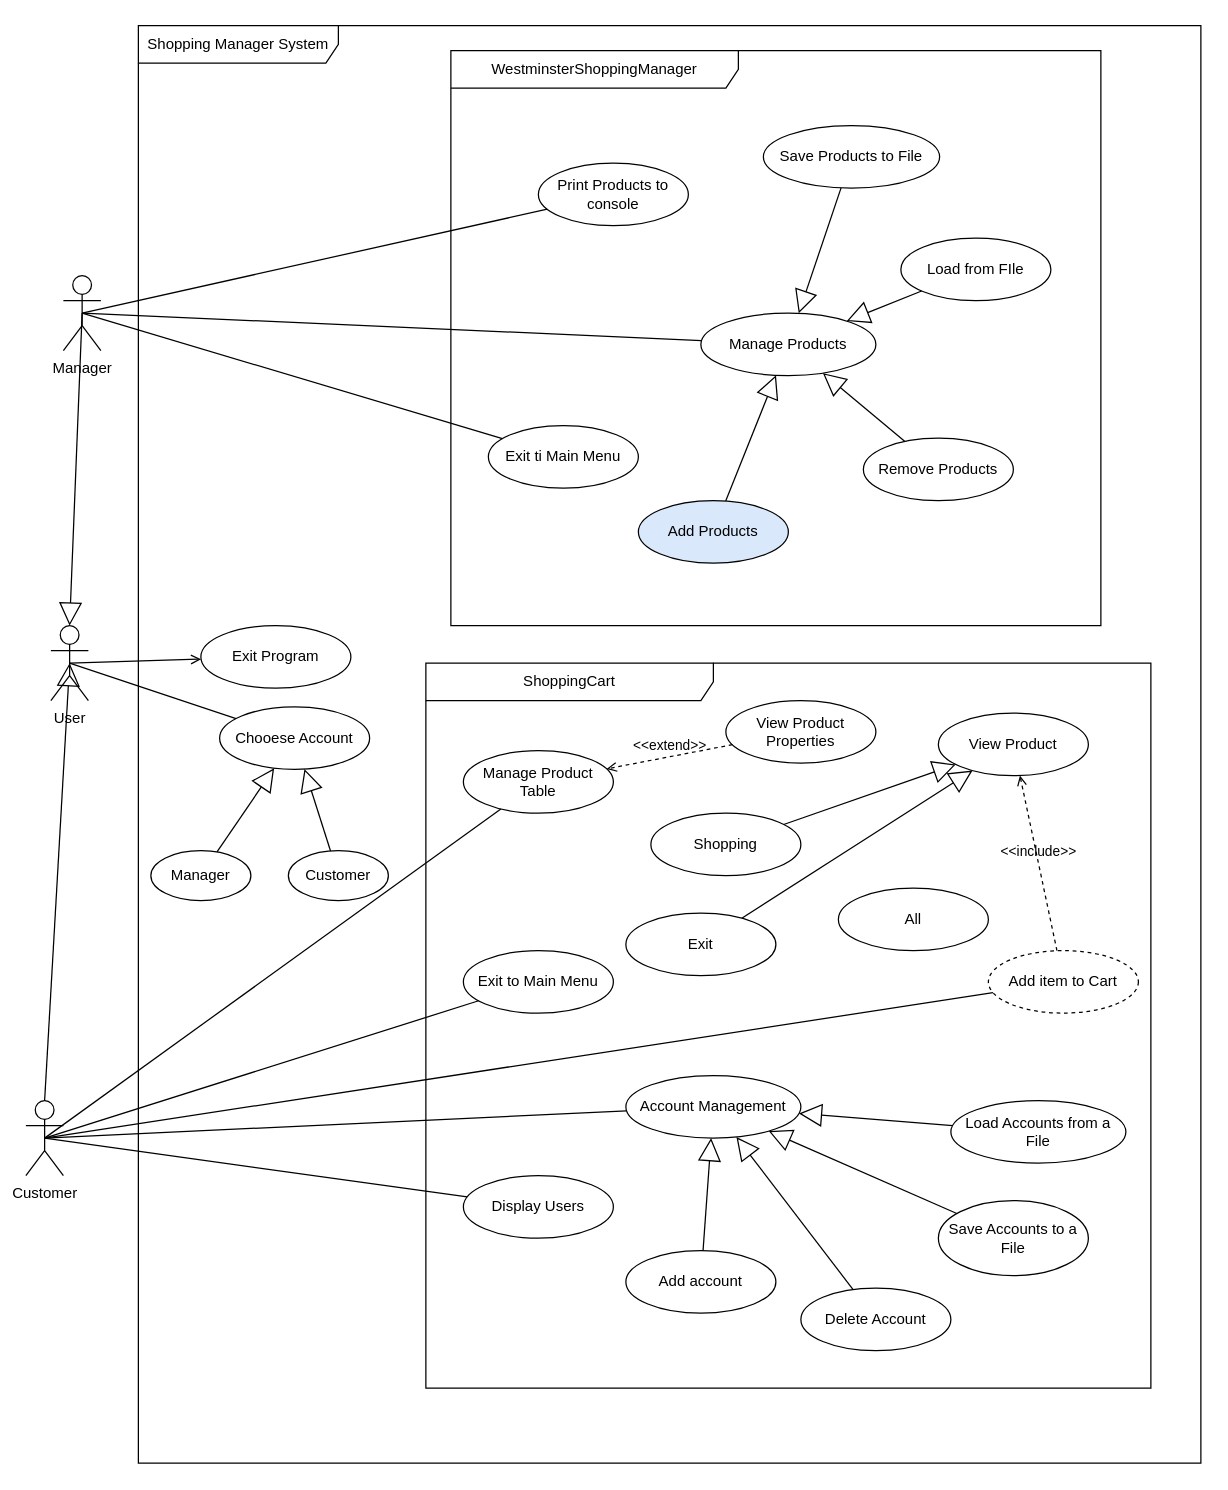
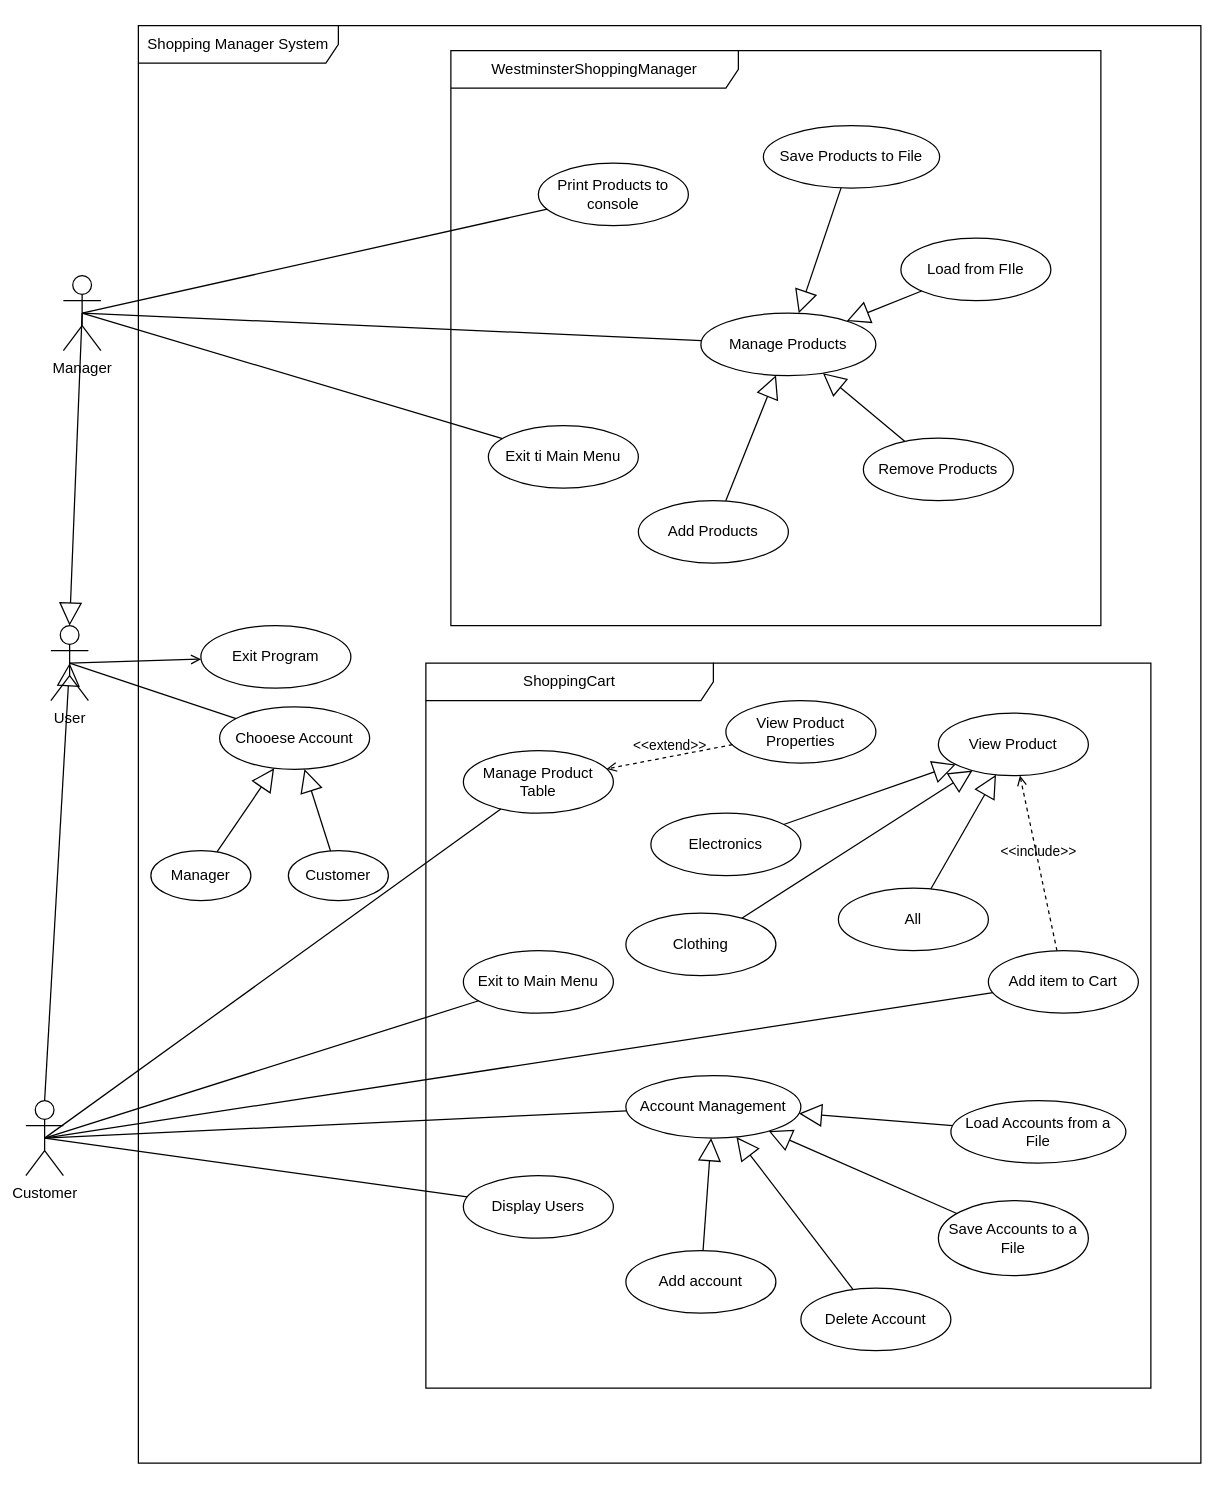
(713, 532) -> (713, 532)
none -> (958, 842)
(726, 844) -> (726, 844)
(701, 944) -> (701, 944)
(1063, 982) -> (1063, 982)
